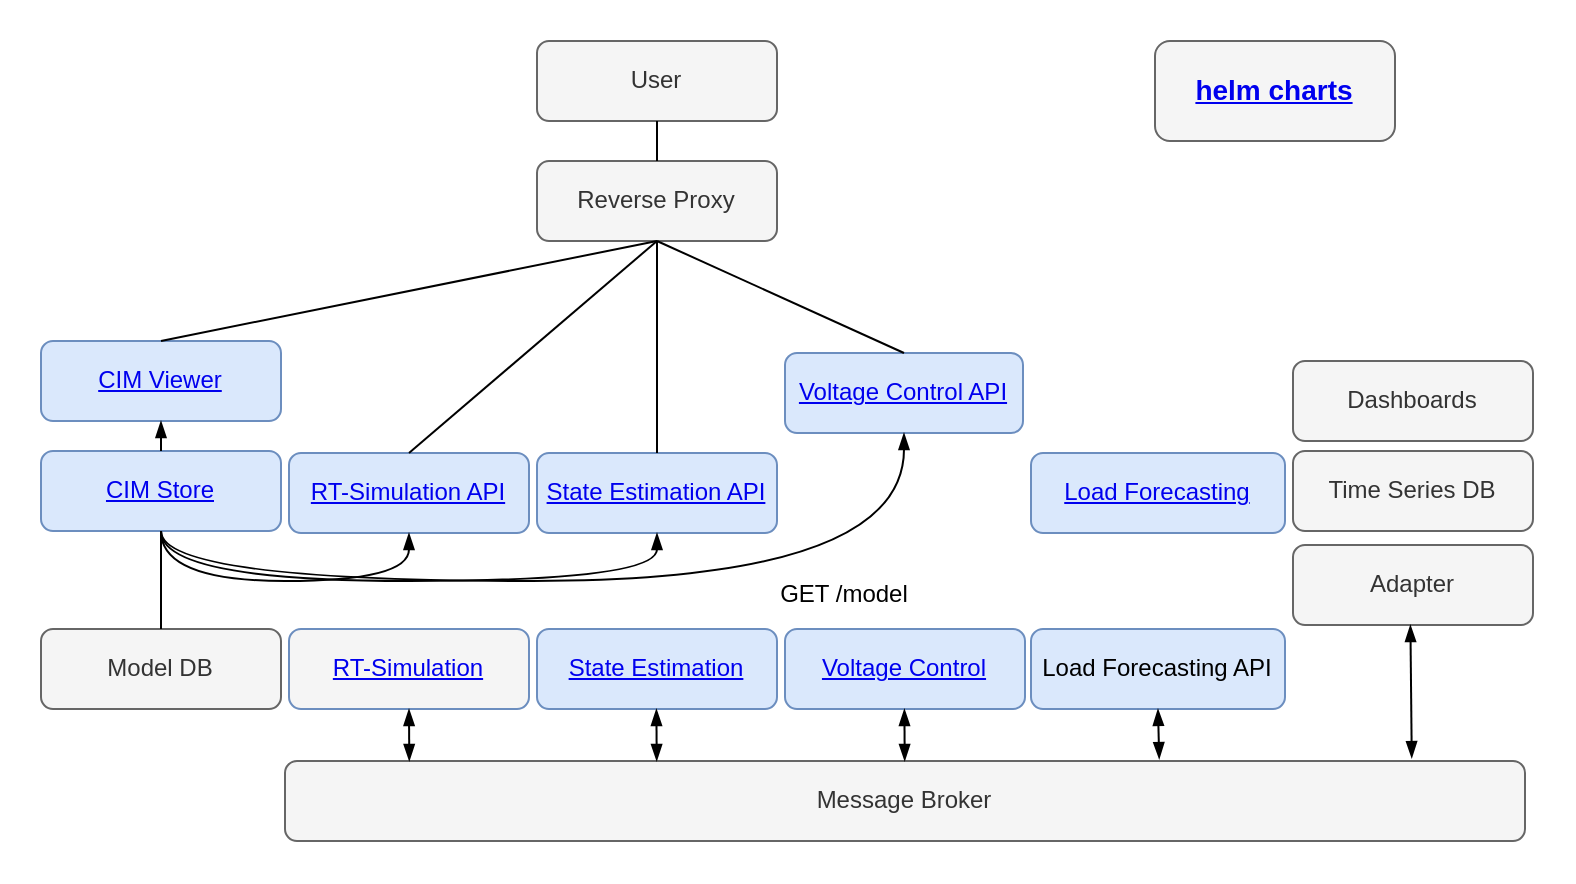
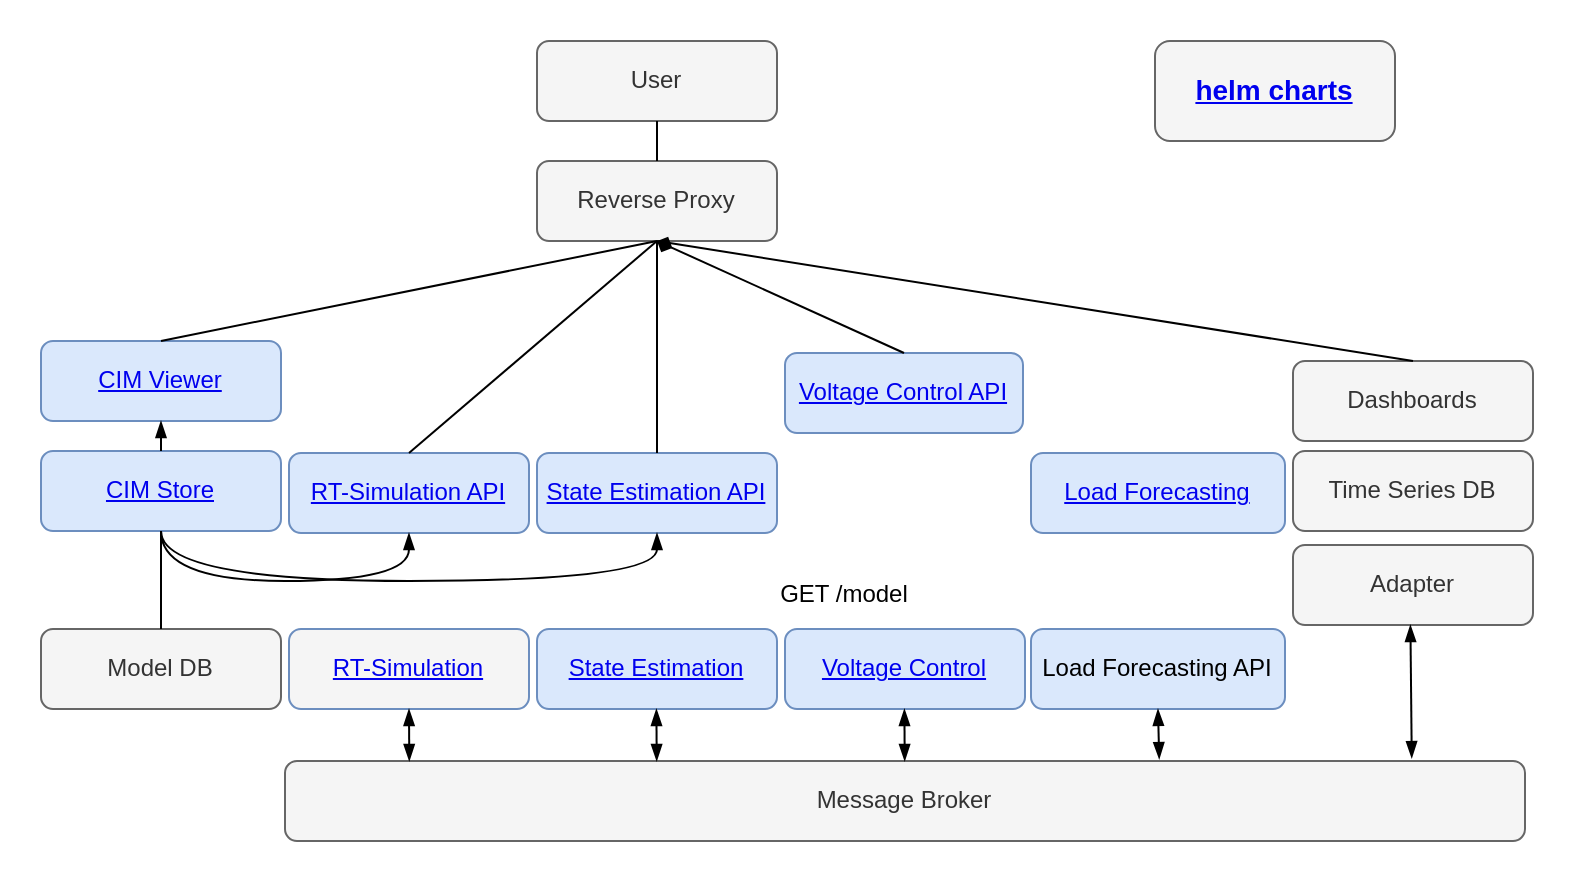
(668, 246) -> (671, 247)
none -> (1040, 302)
(746, 565) -> none
